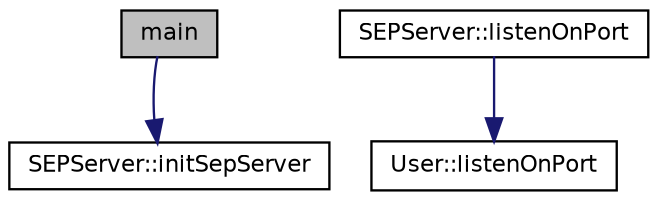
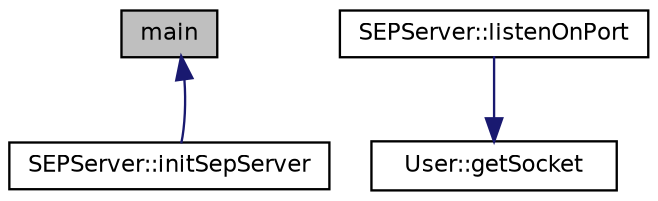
(154, 88) -> (185, 112)
(494, 166) -> (494, 166)
